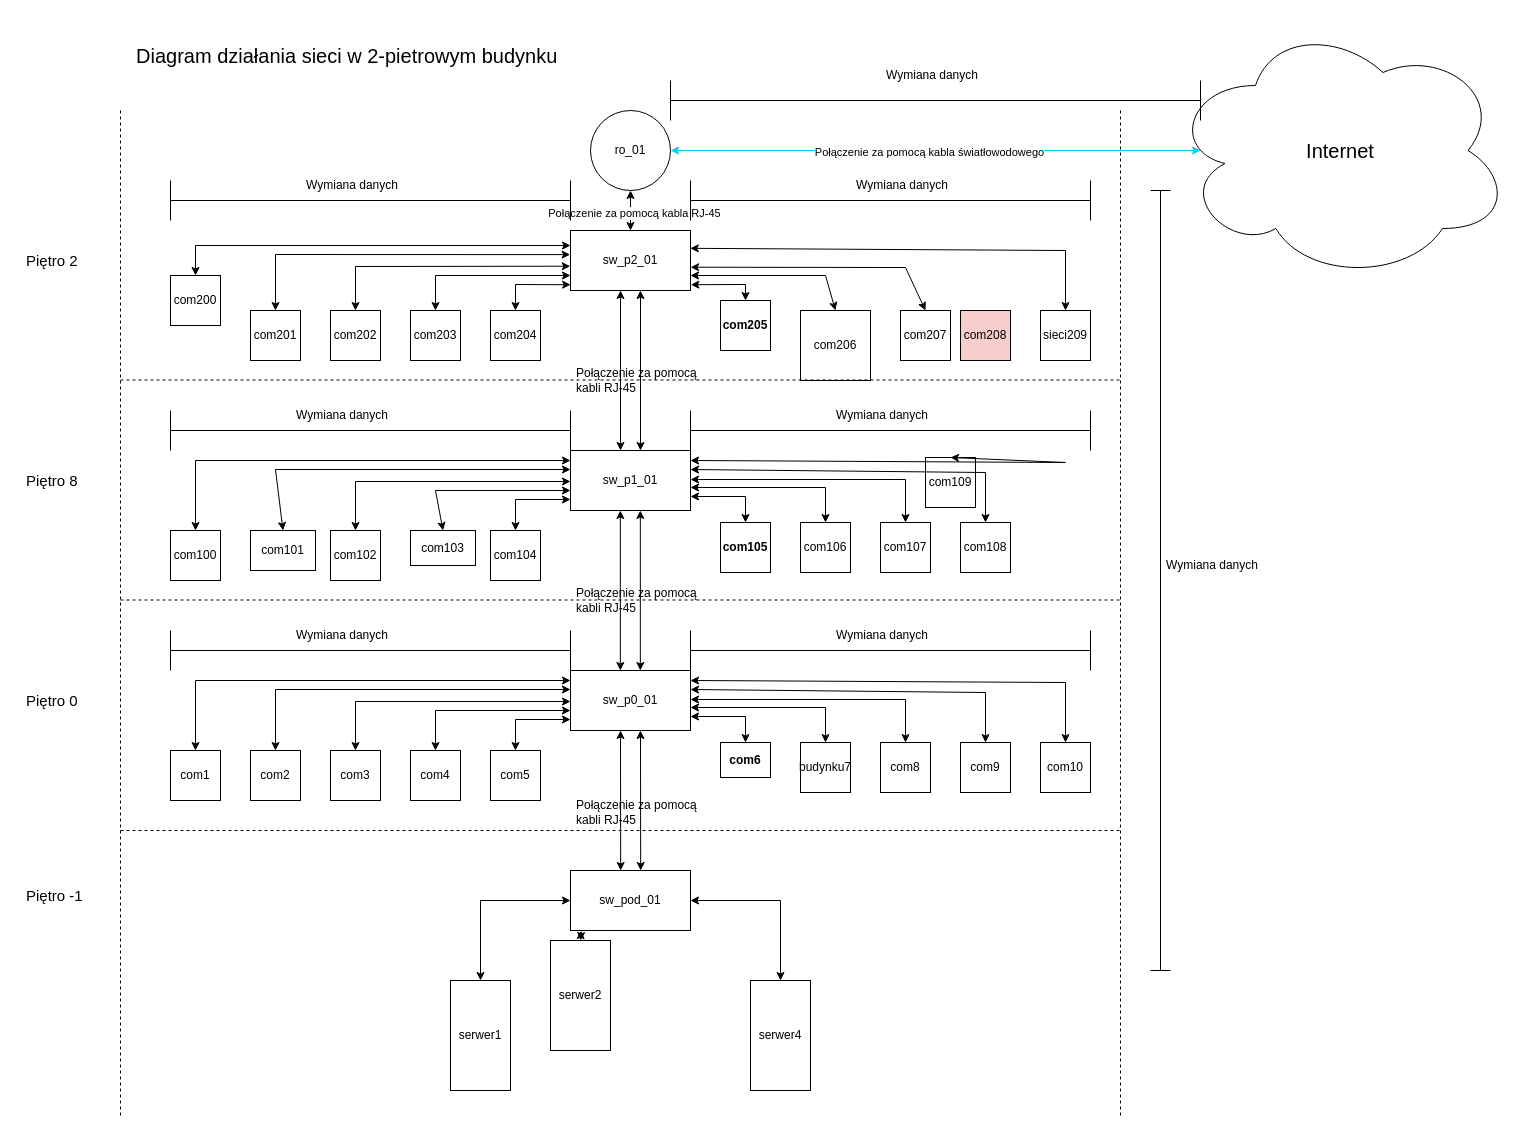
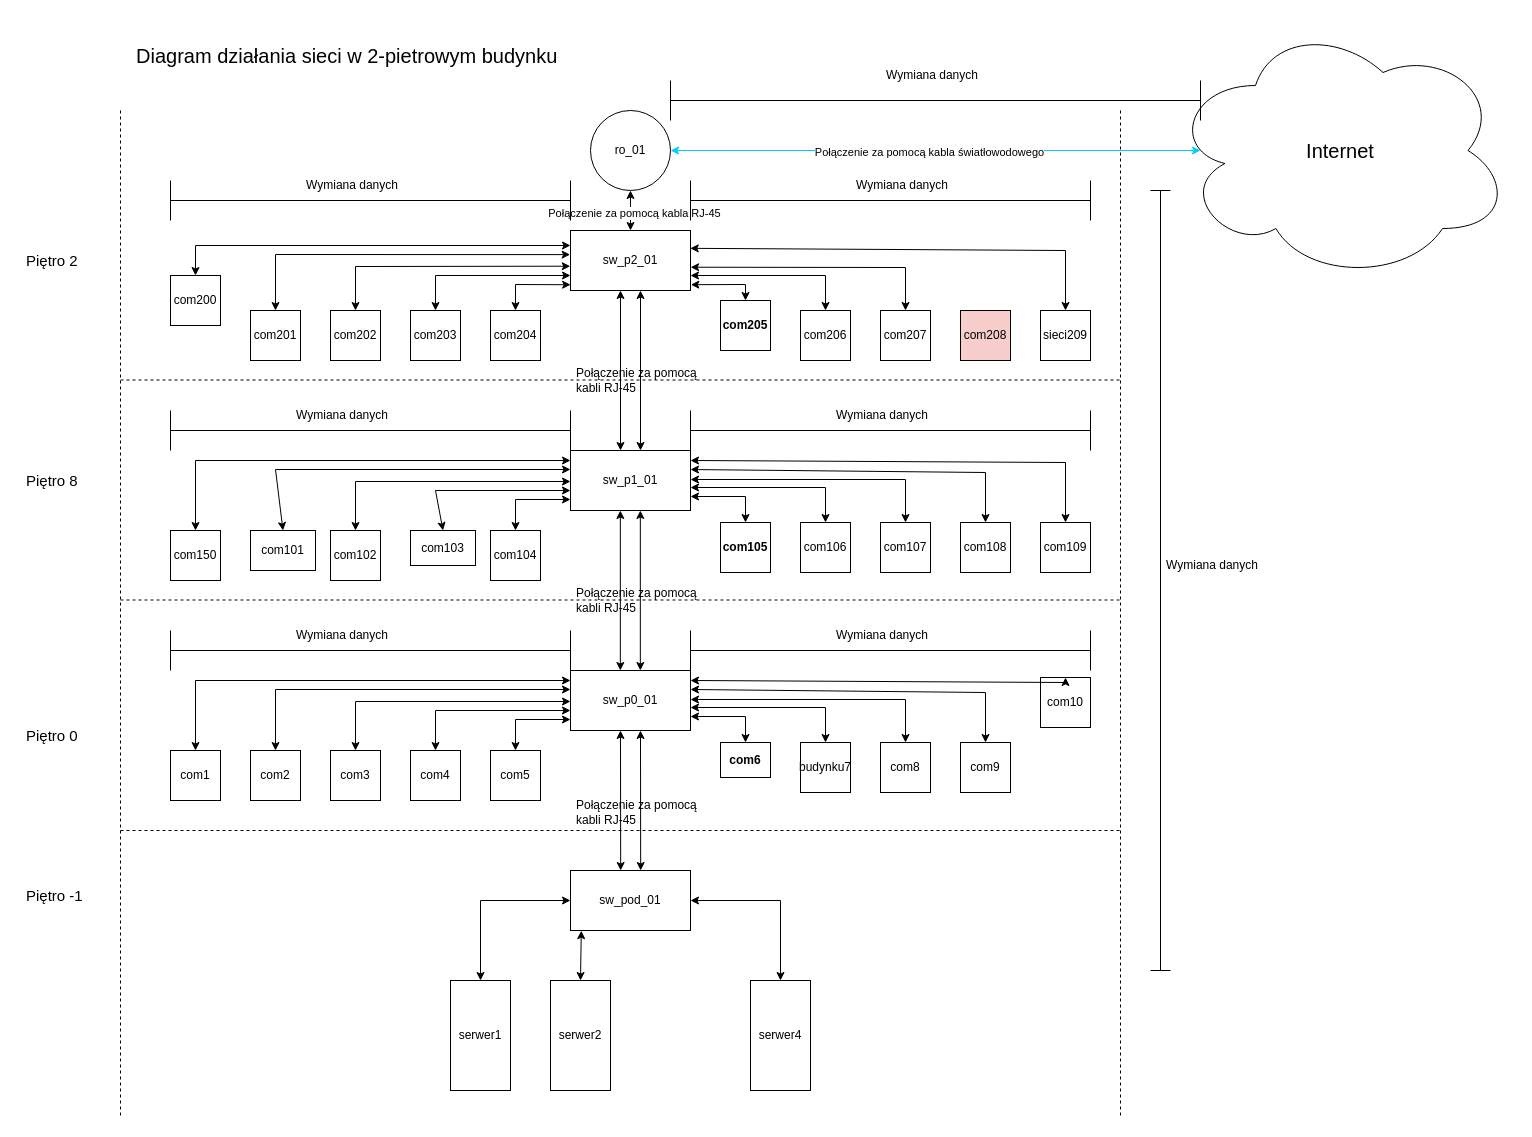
(926, 336) -> (906, 336)
(836, 346) -> (826, 336)
(951, 483) -> (1066, 548)
(196, 556) -> (196, 556)
(61, 701) -> (61, 736)
(1066, 768) -> (1066, 703)
(581, 996) -> (581, 1036)
